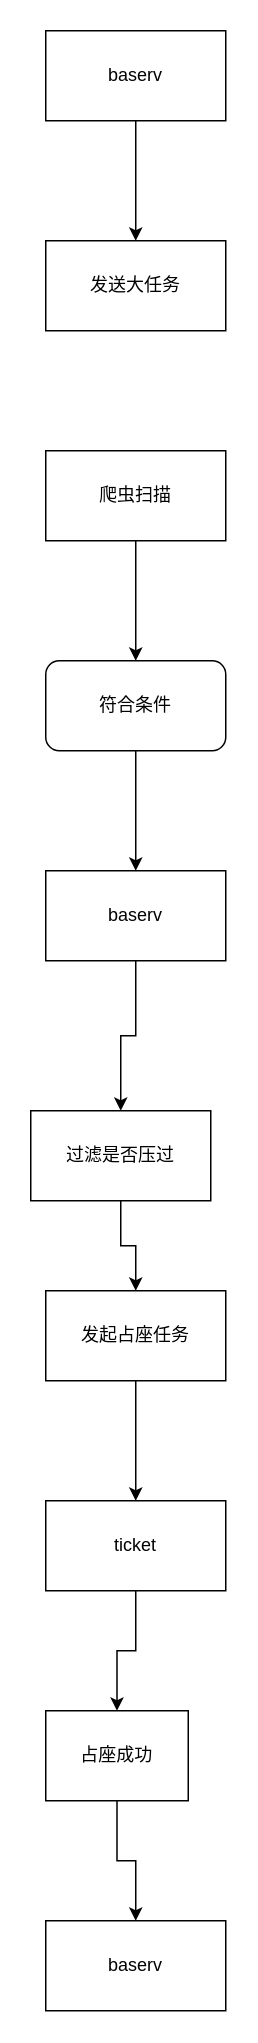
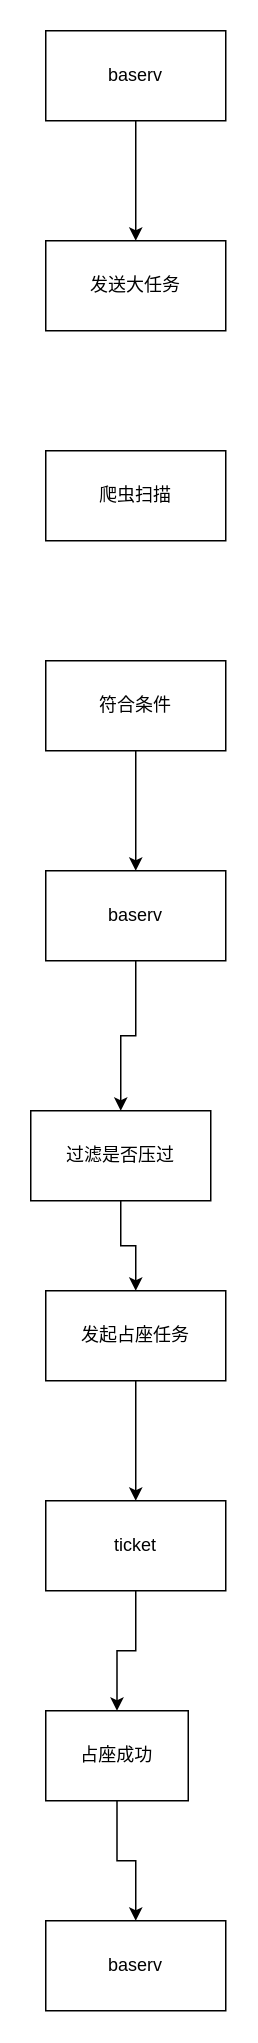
(136, 596) -> none
(136, 706) -> (136, 706)
